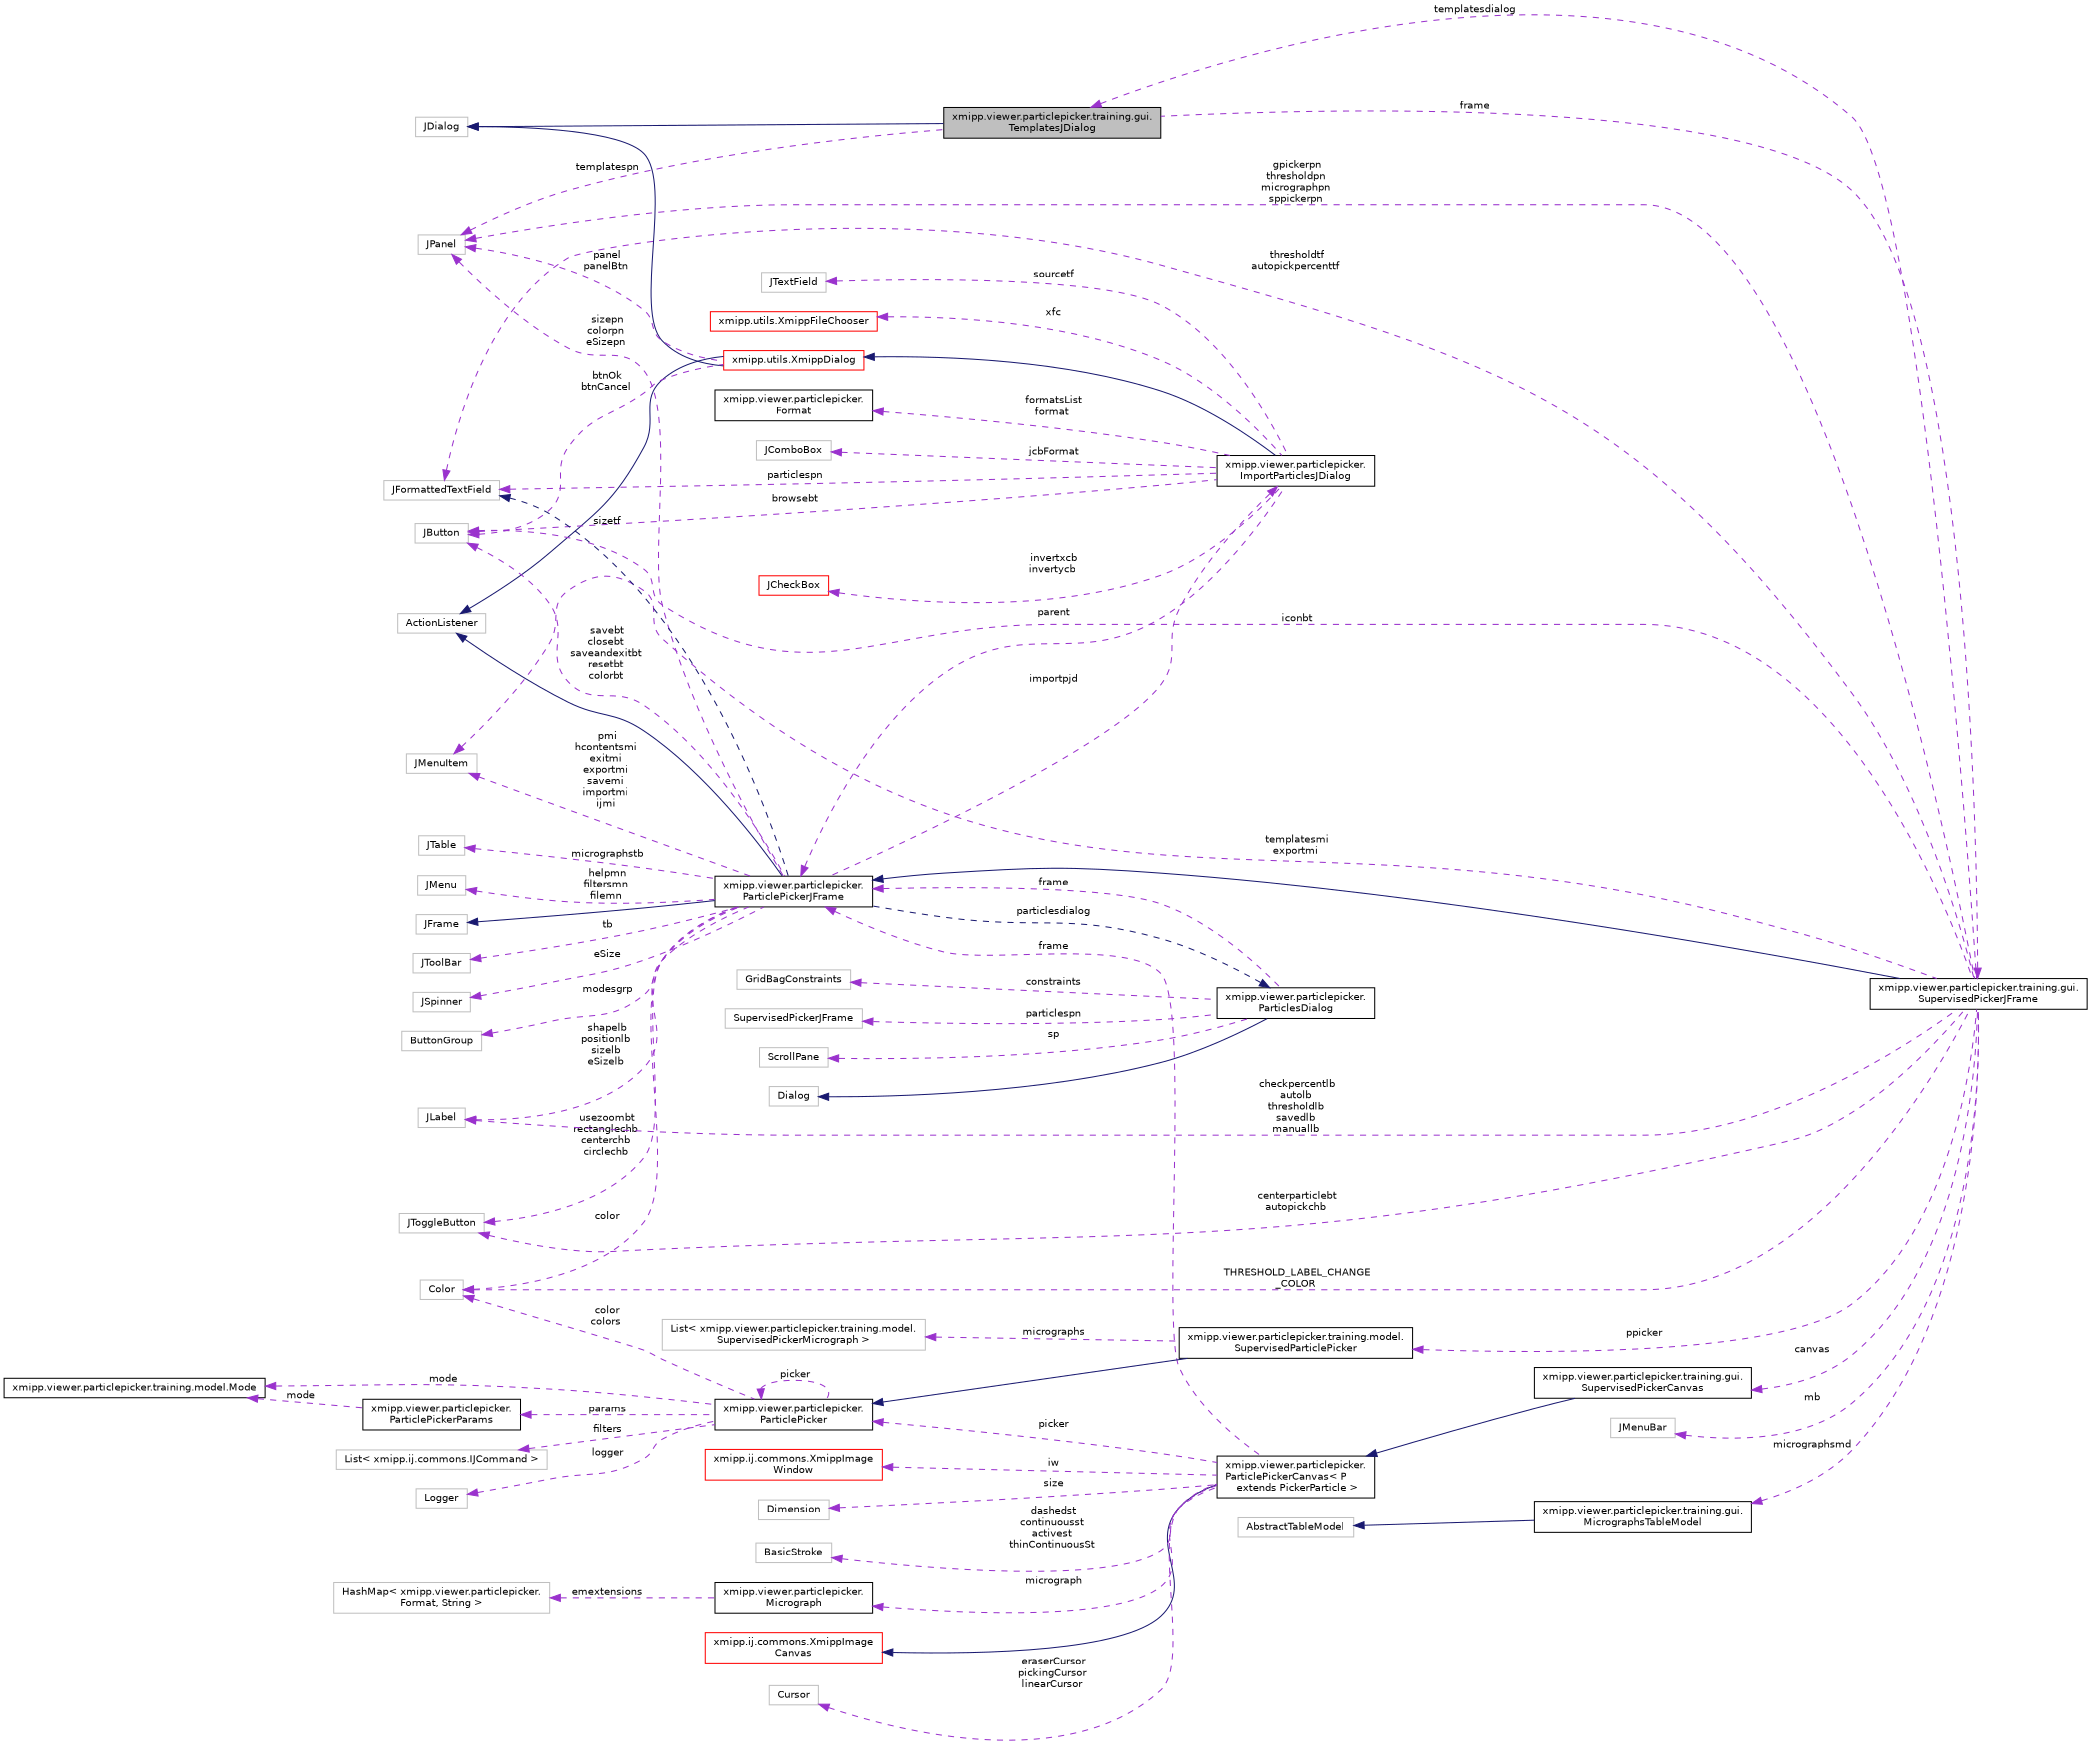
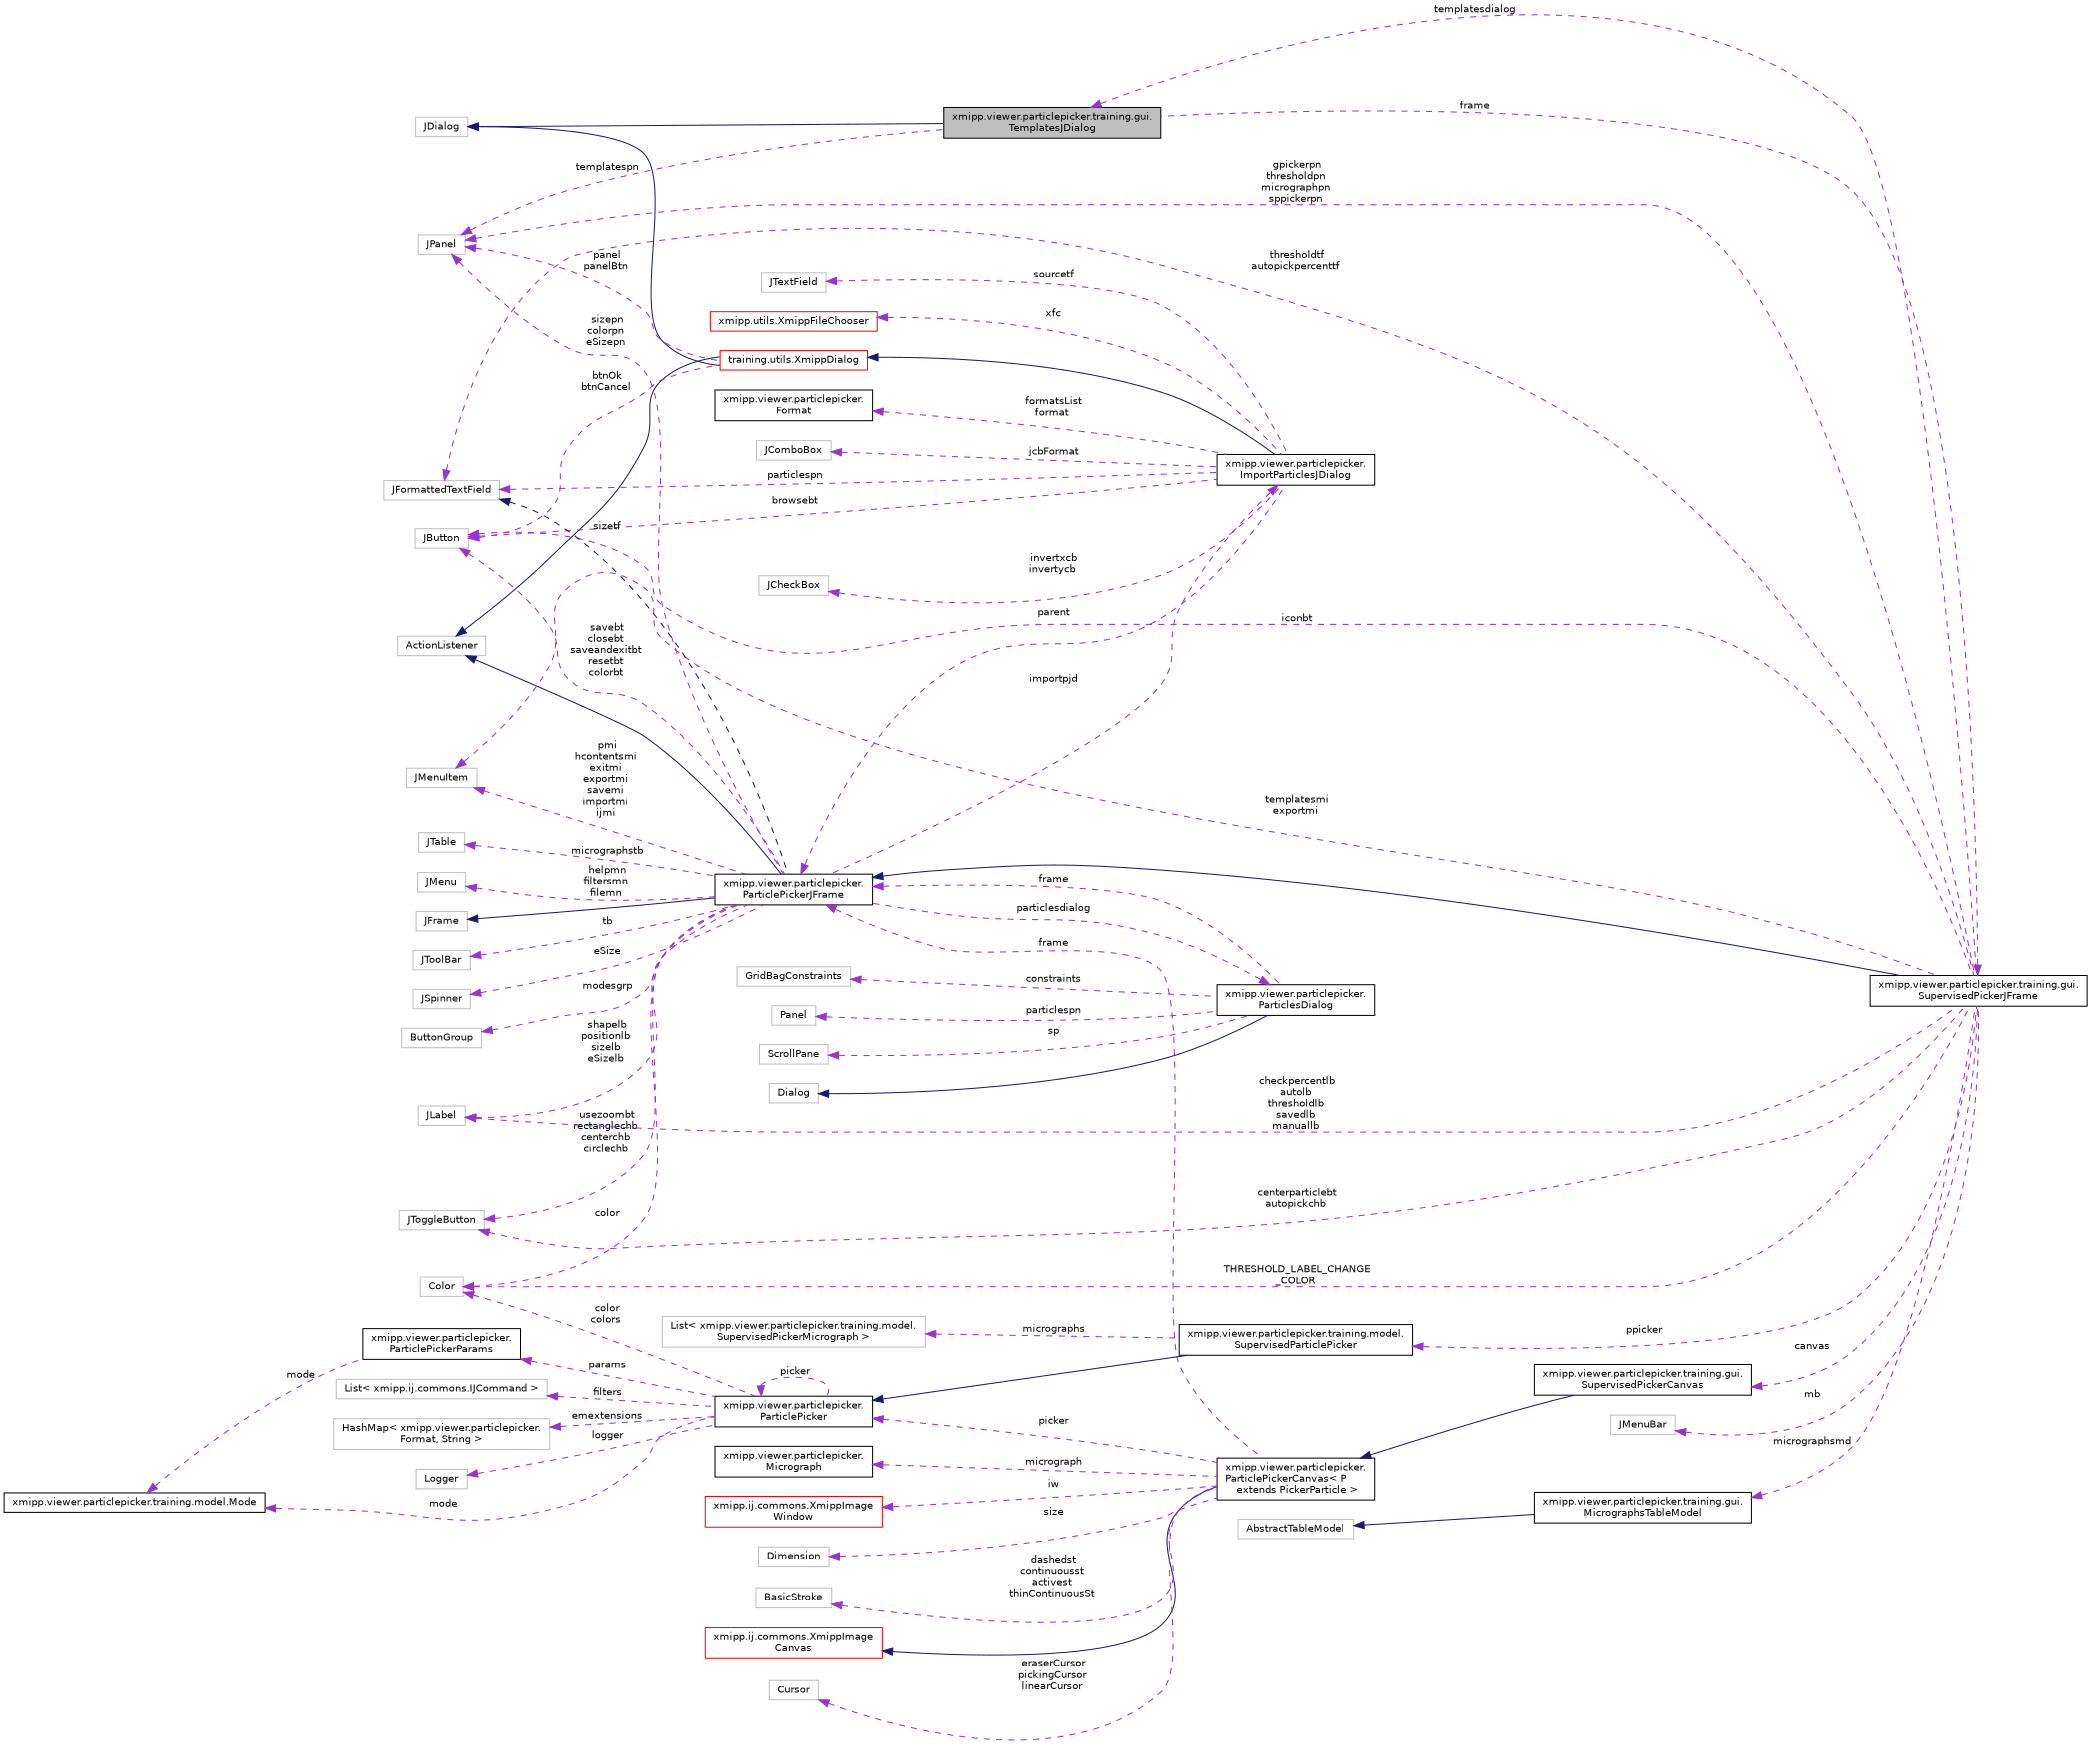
(794, 360) -> (794, 360)
(794, 586) -> (794, 586)
(1072, 924) -> (1072, 920)
(794, 1018) -> (794, 1015)
(638, 1598) -> (638, 1422)
